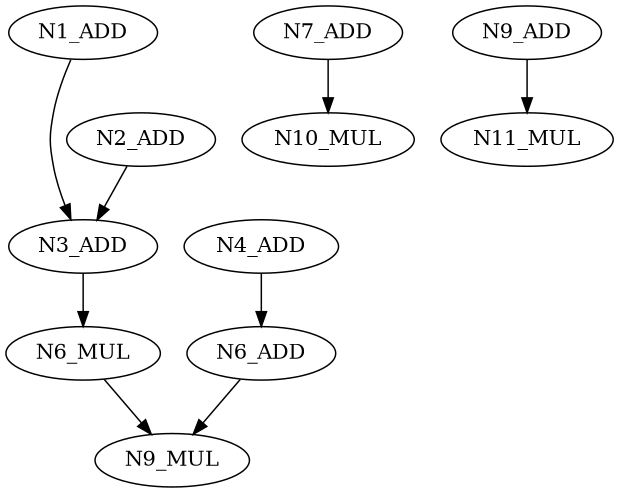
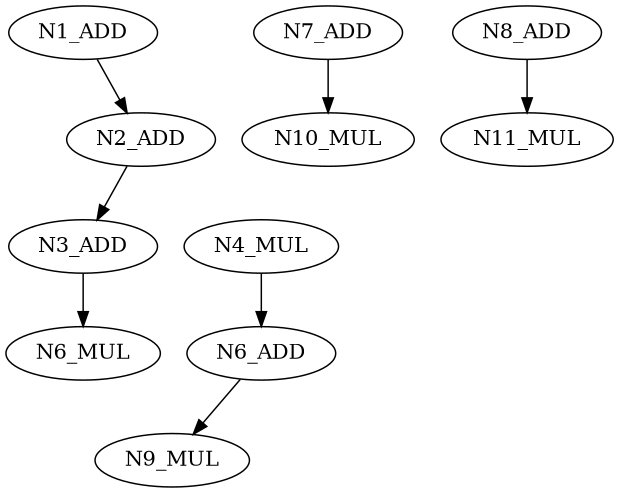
(527, 33) -> (527, 33)
(51, 132) -> (109, 80)
(261, 246) -> (261, 246)
(123, 401) -> none
